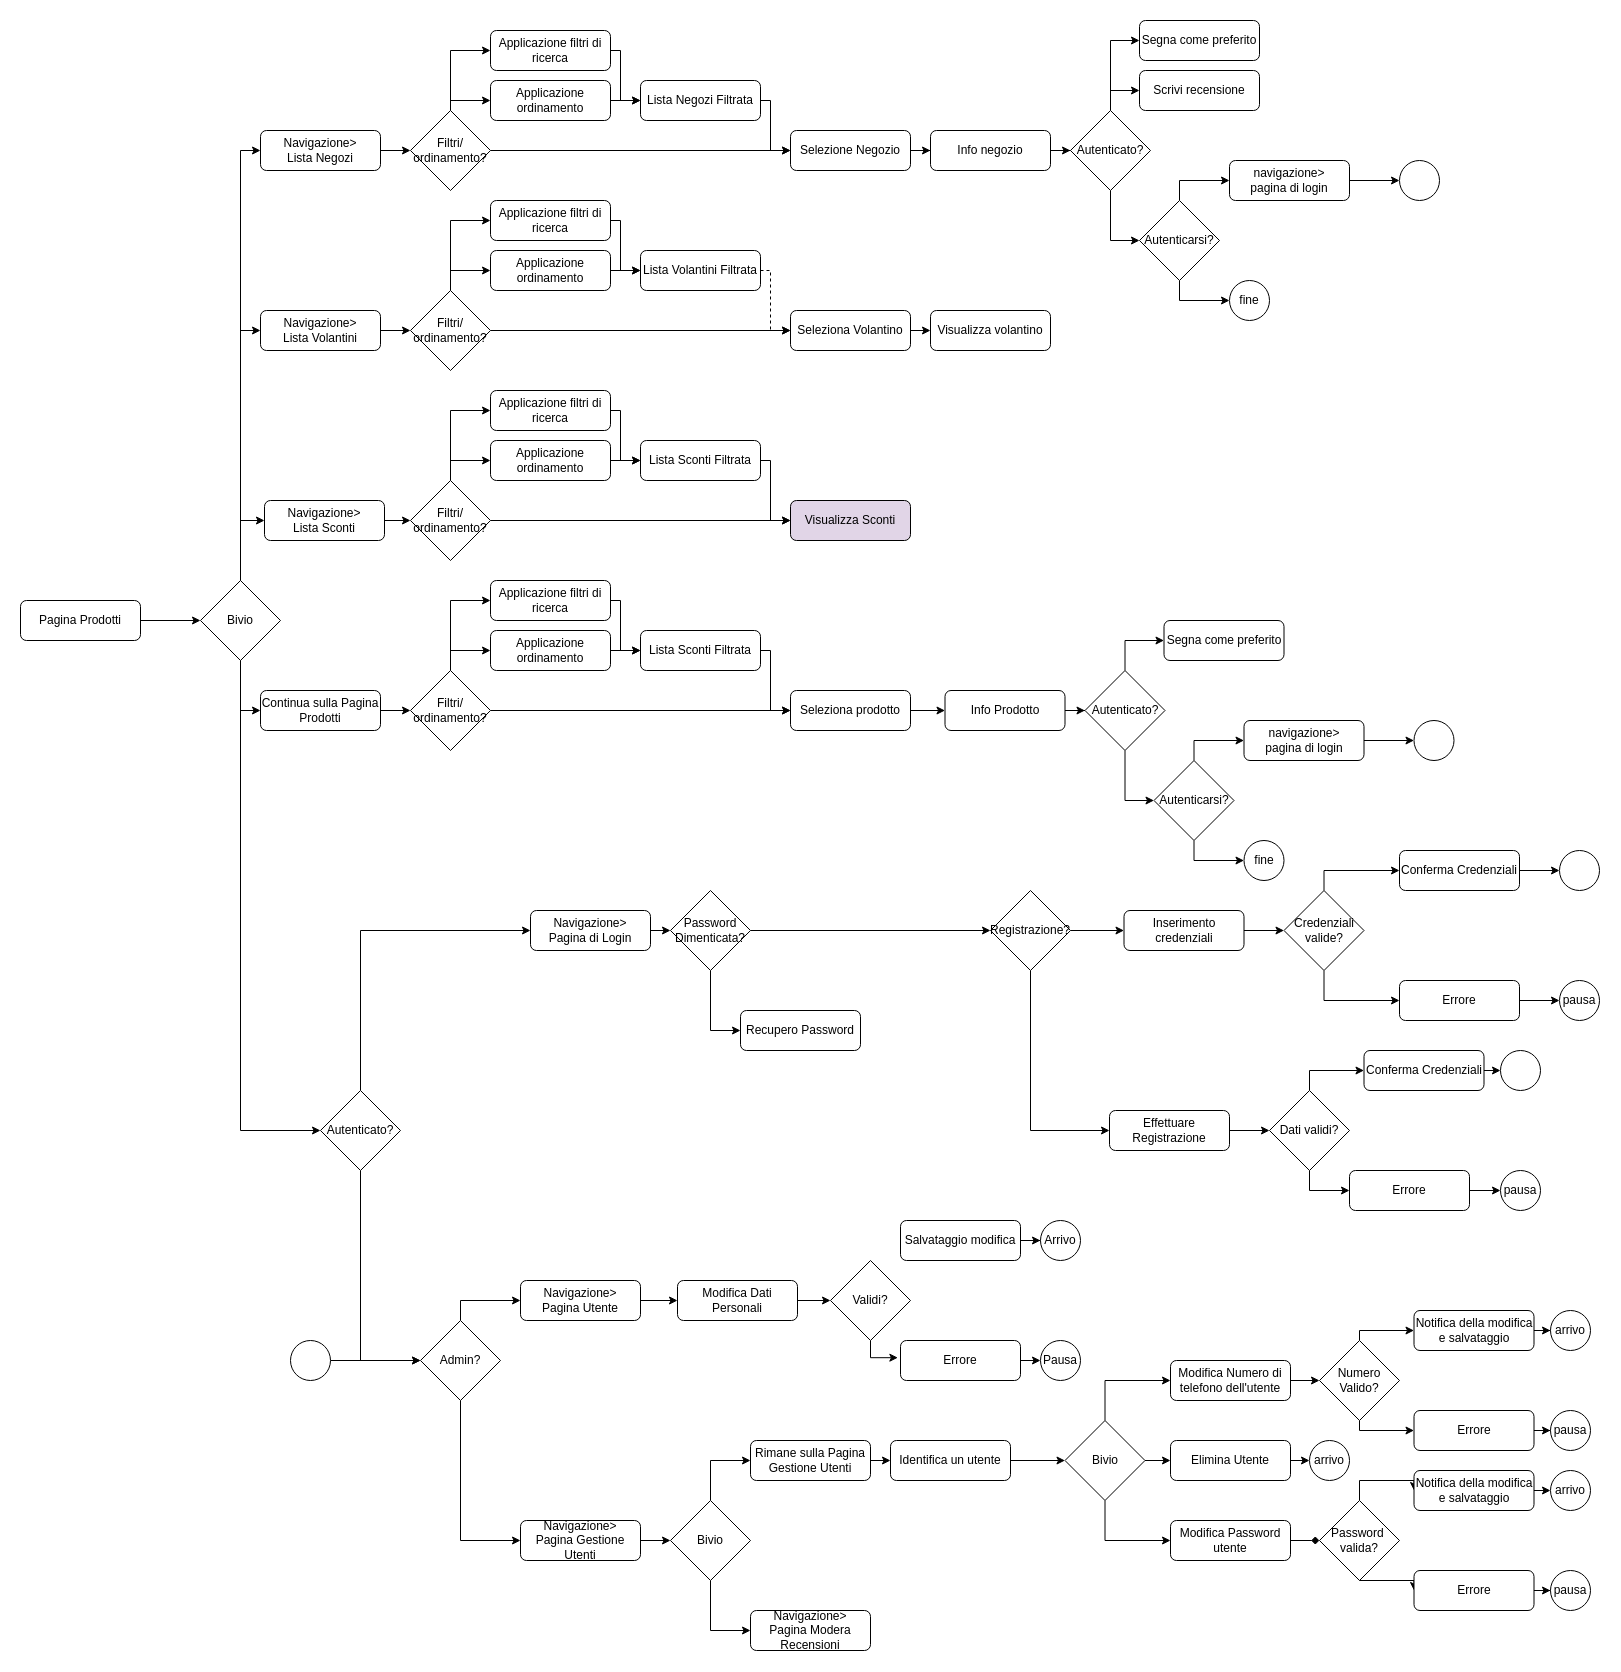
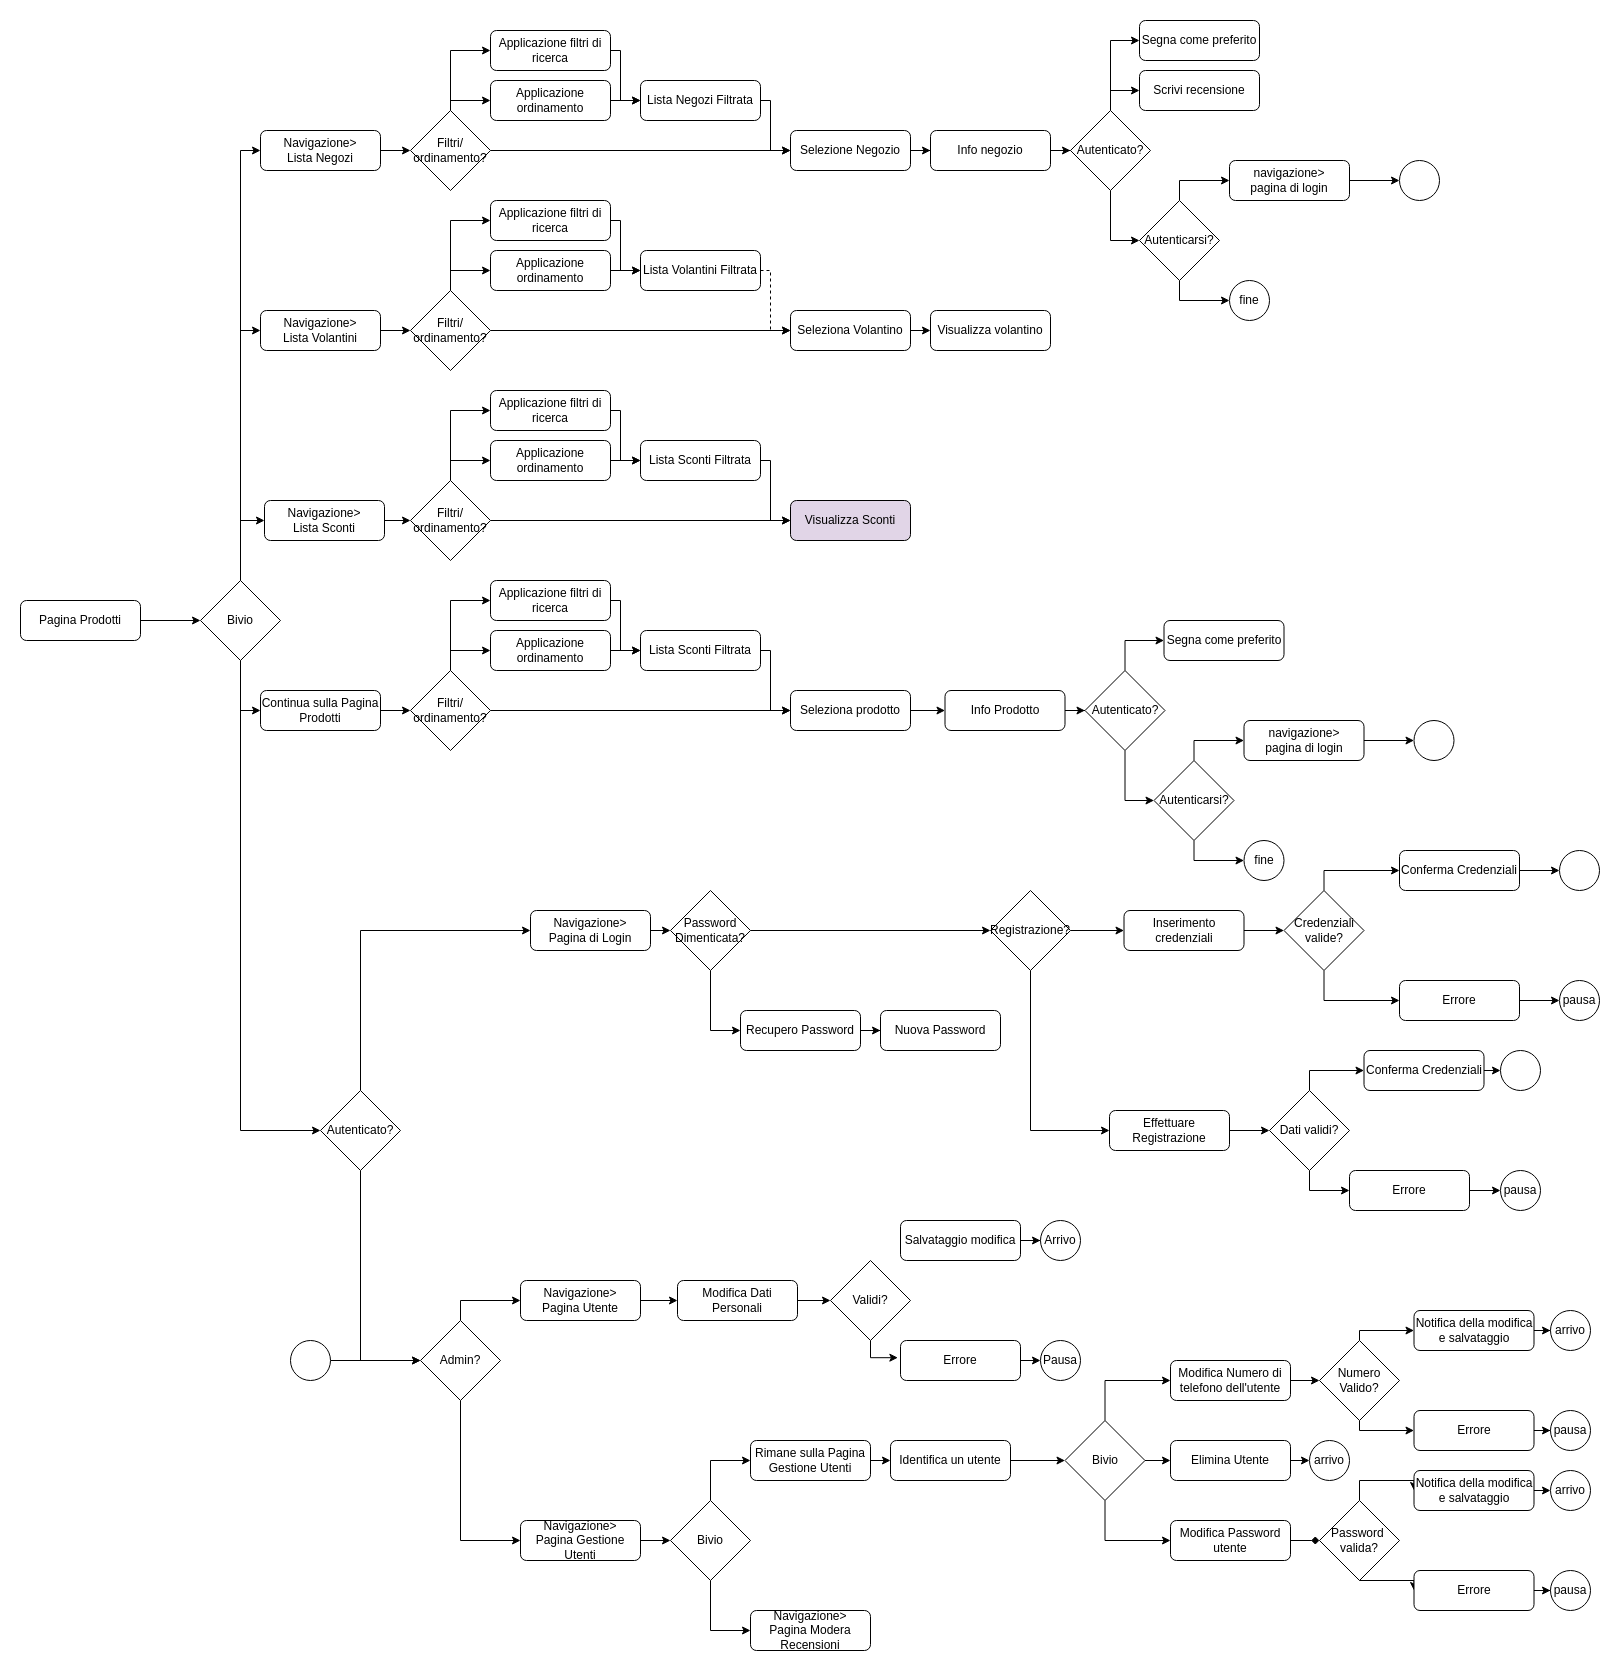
none -> (875, 1031)
none -> (941, 1031)
